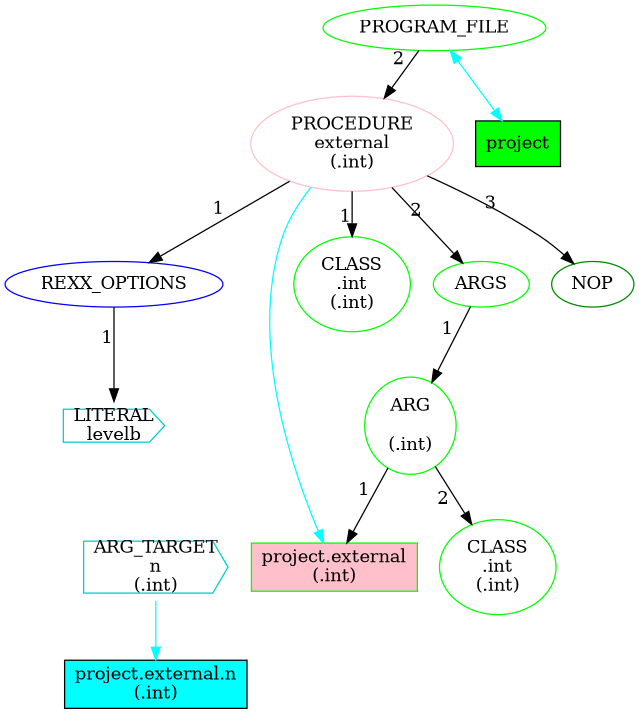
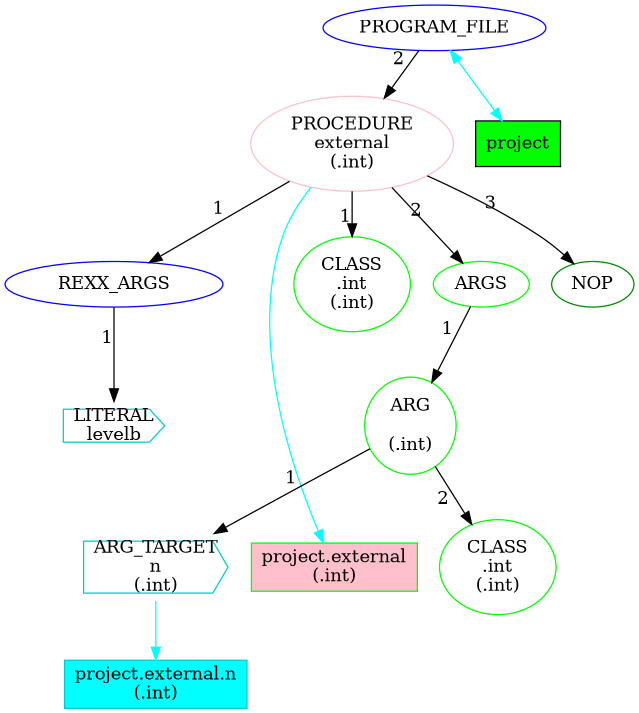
(434, 28) -> (434, 28)
(114, 284) -> (114, 284)
(371, 500) -> (294, 490)
(156, 684) -> (156, 684)
